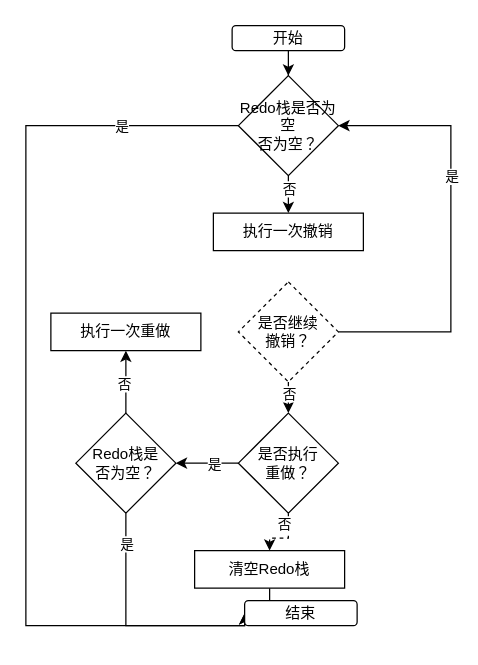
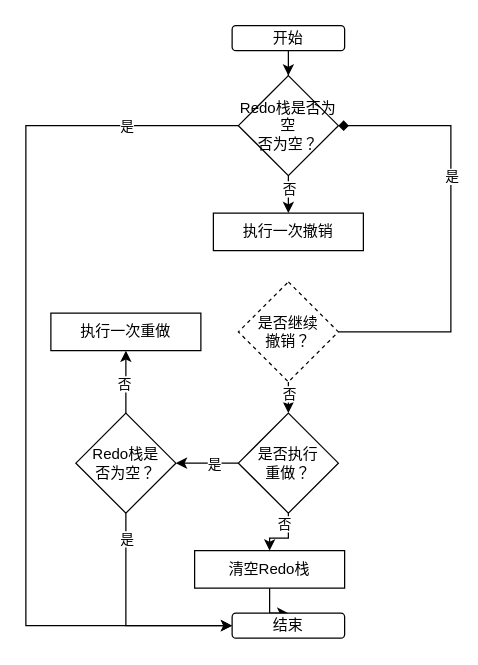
(348, 126) -> (349, 126)
(282, 538) -> (282, 538)
(301, 613) -> (288, 626)
